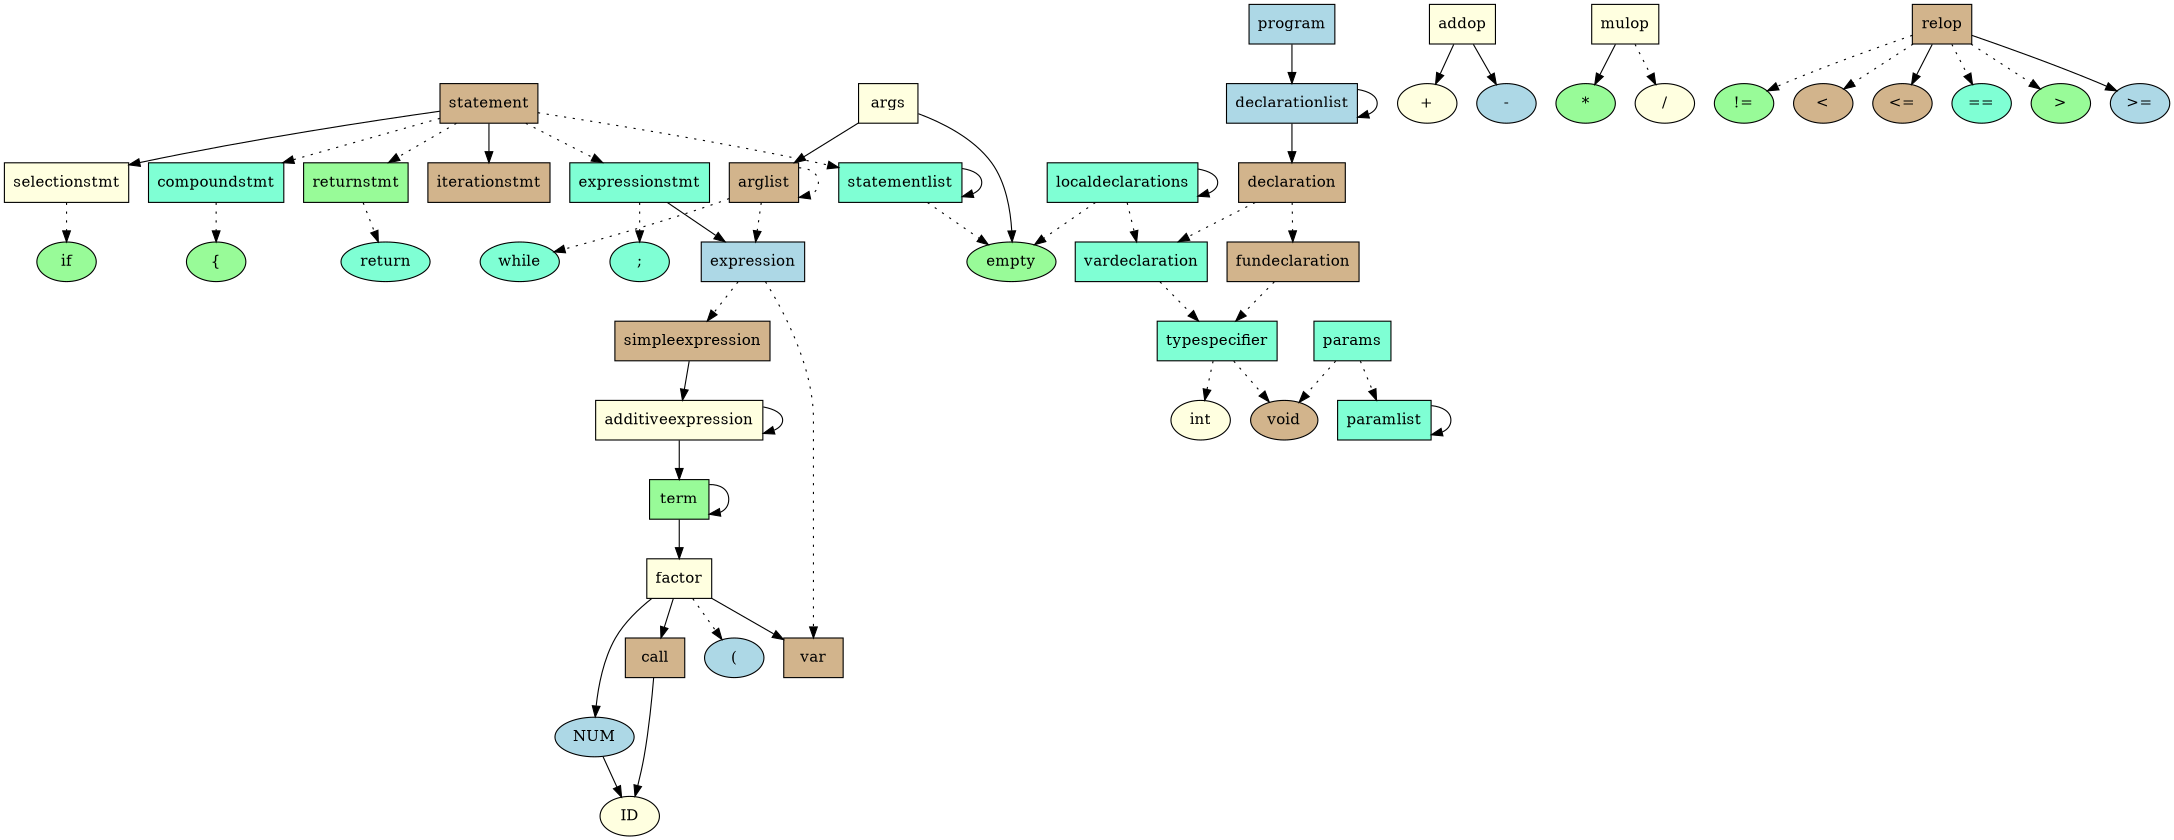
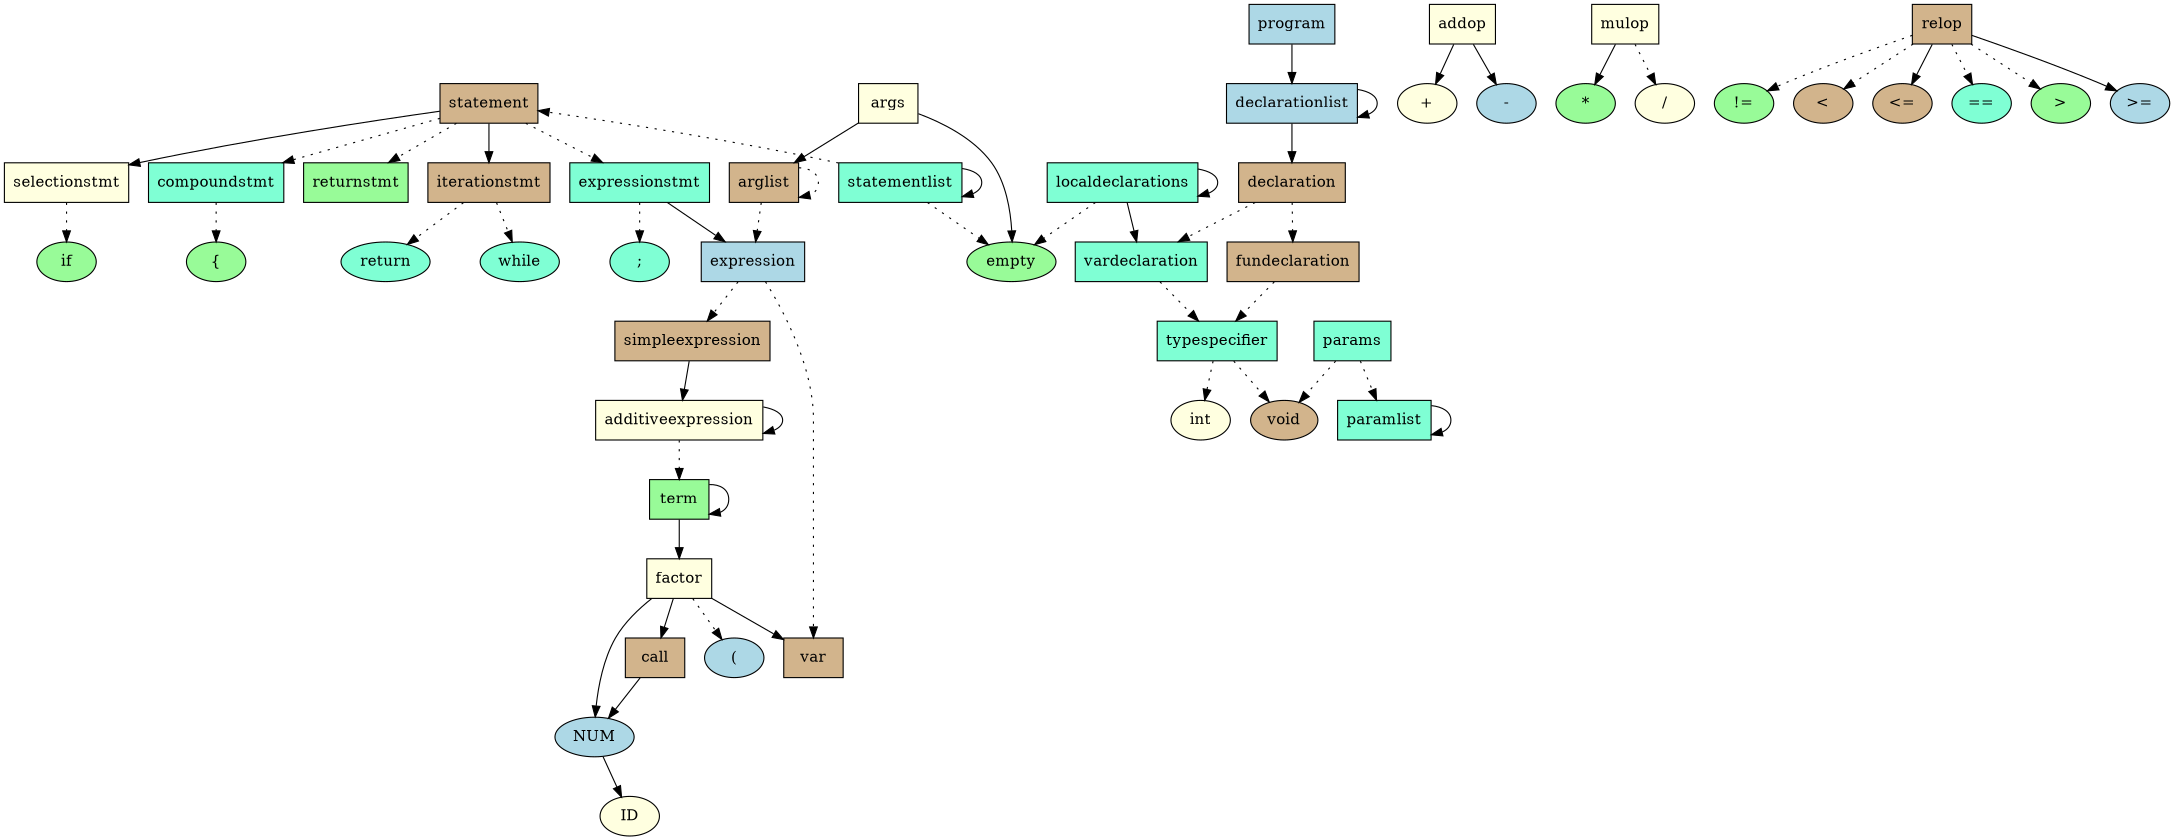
(683, 137) -> (694, 135)
(369, 217) -> (440, 220)
(1131, 217) -> (1131, 217)
(648, 225) -> (502, 217)
(679, 454) -> (679, 454)
(648, 732) -> (628, 694)
